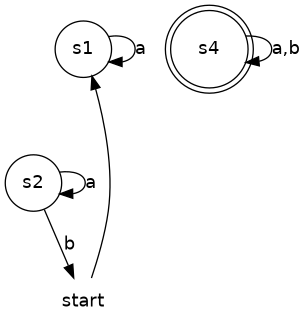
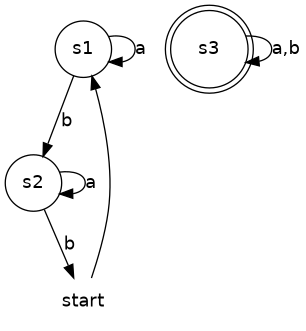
(209, 49) -> (209, 49)
none -> (61, 110)
